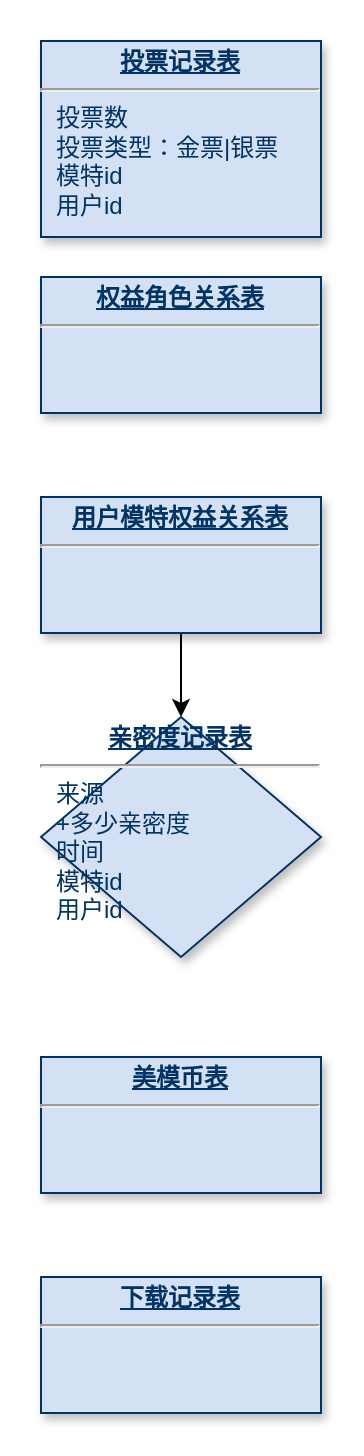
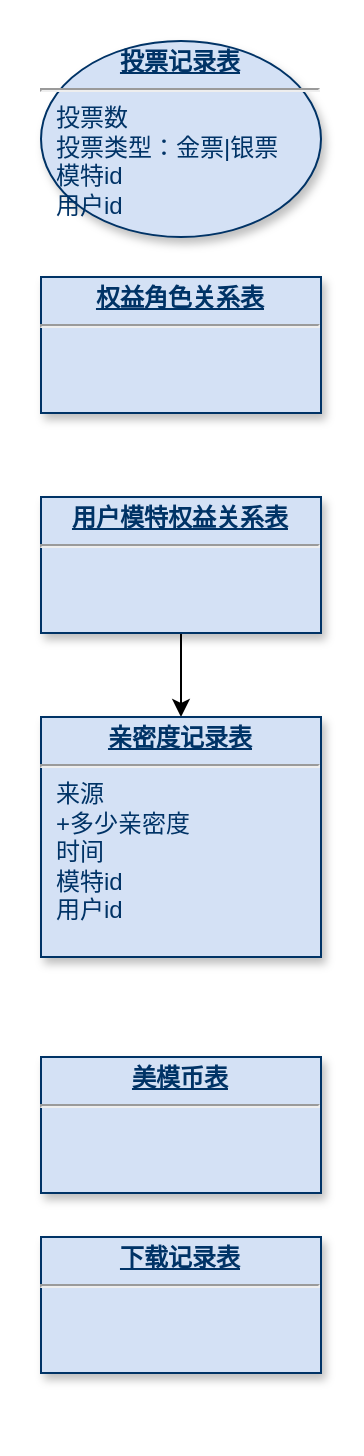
(181, 139) -> (181, 139)
(181, 837) -> (181, 837)
(181, 1345) -> (181, 1305)
